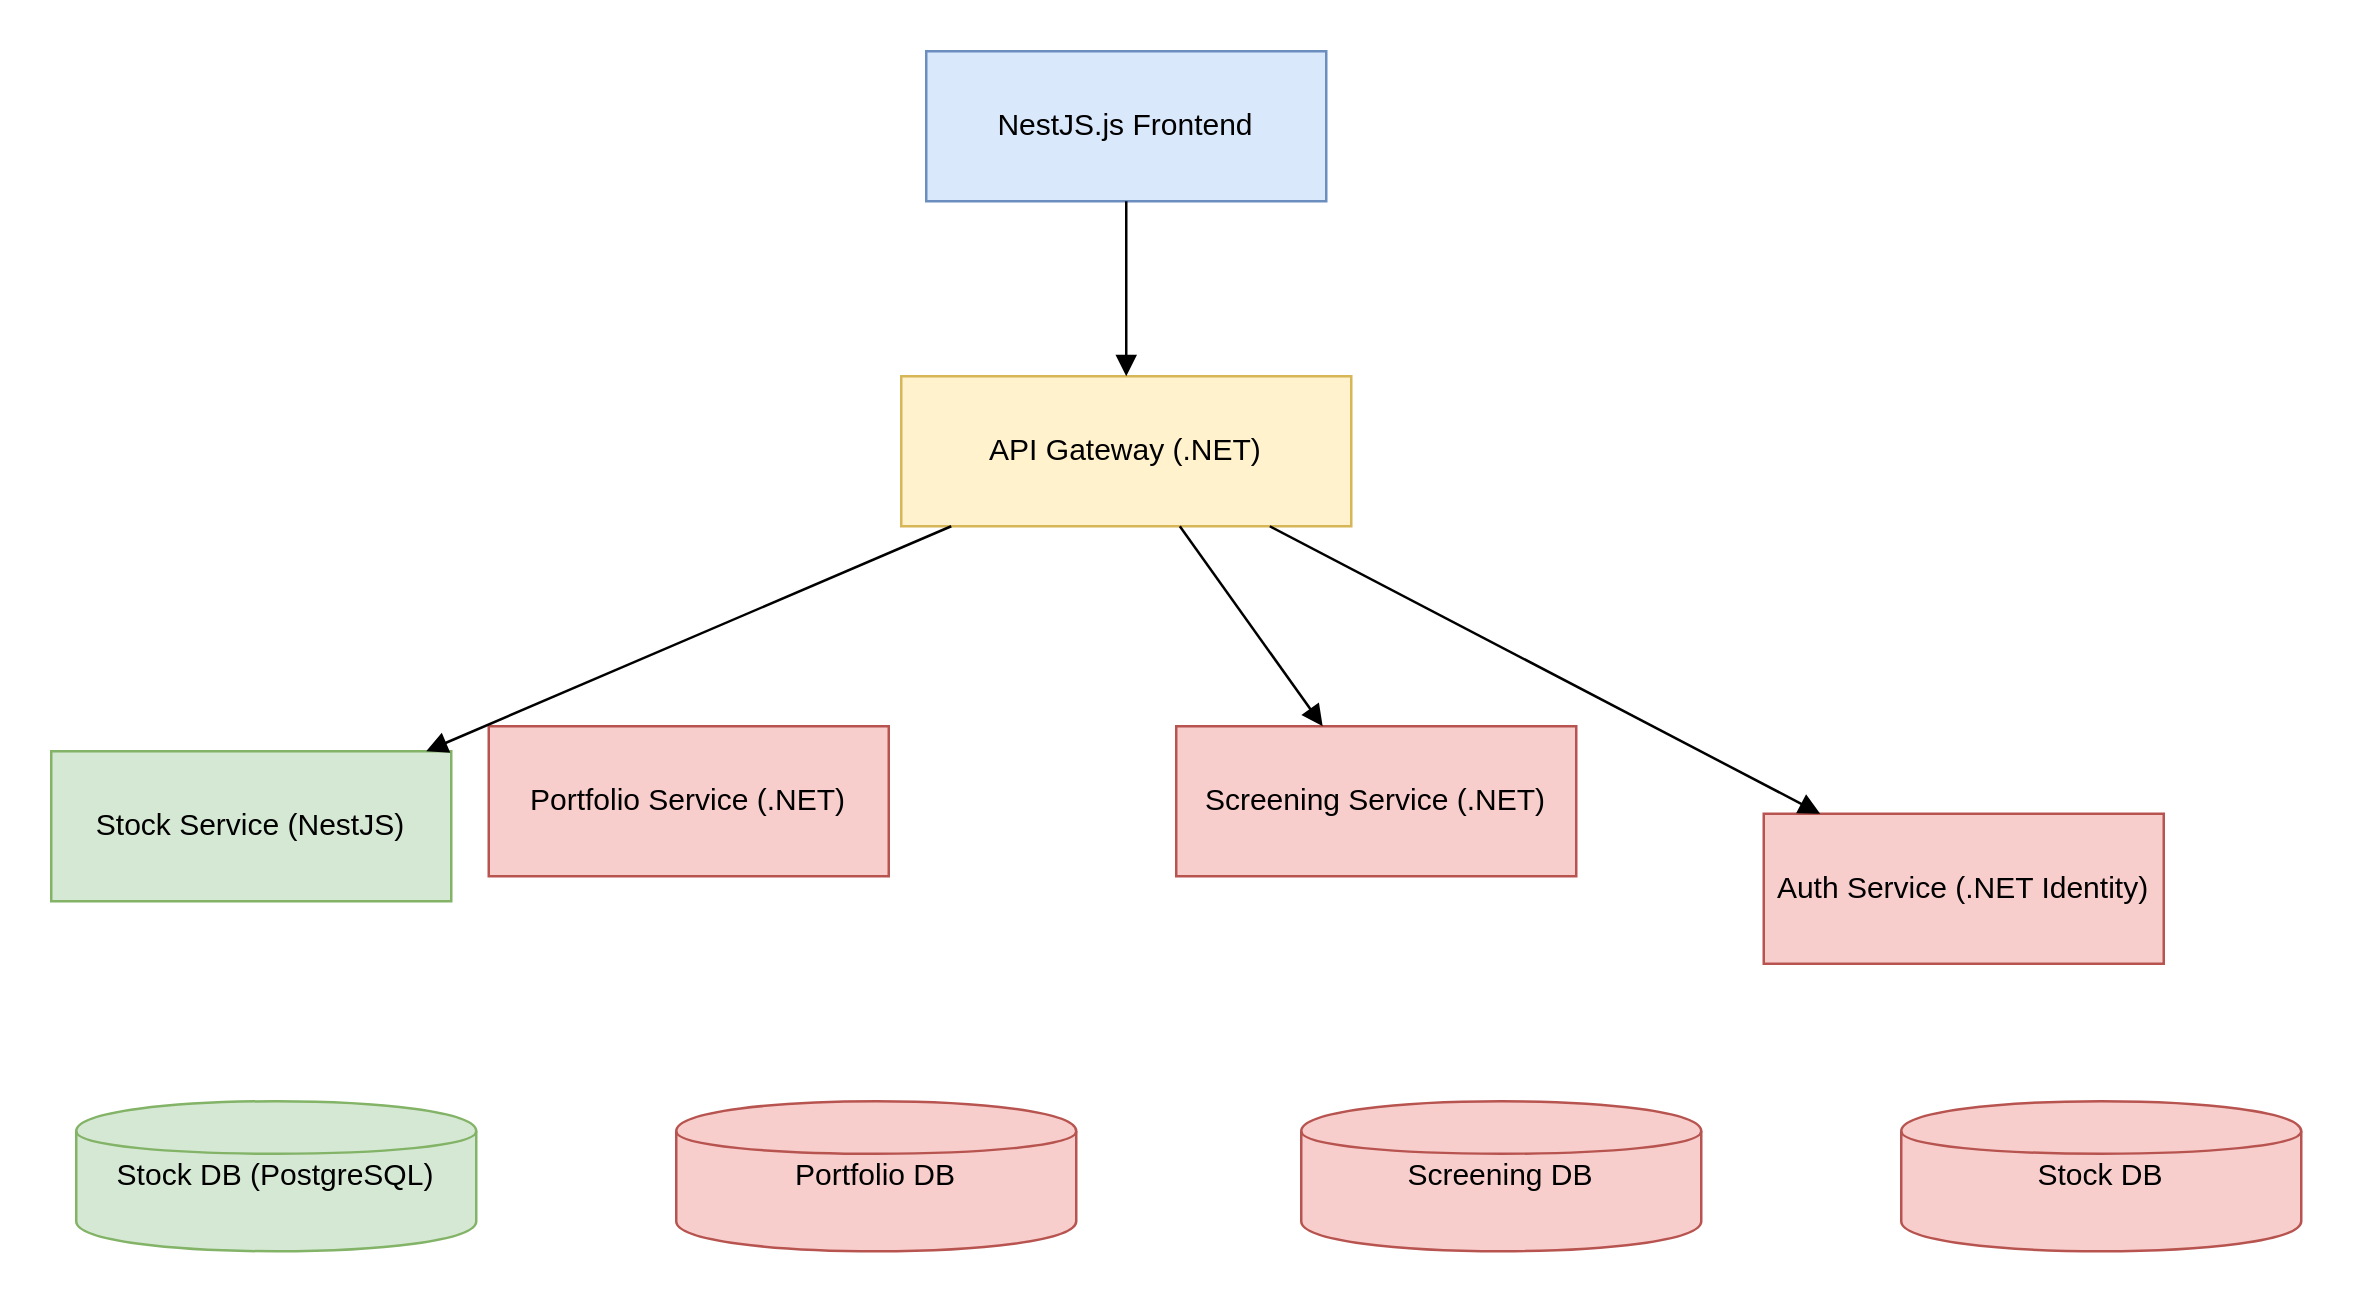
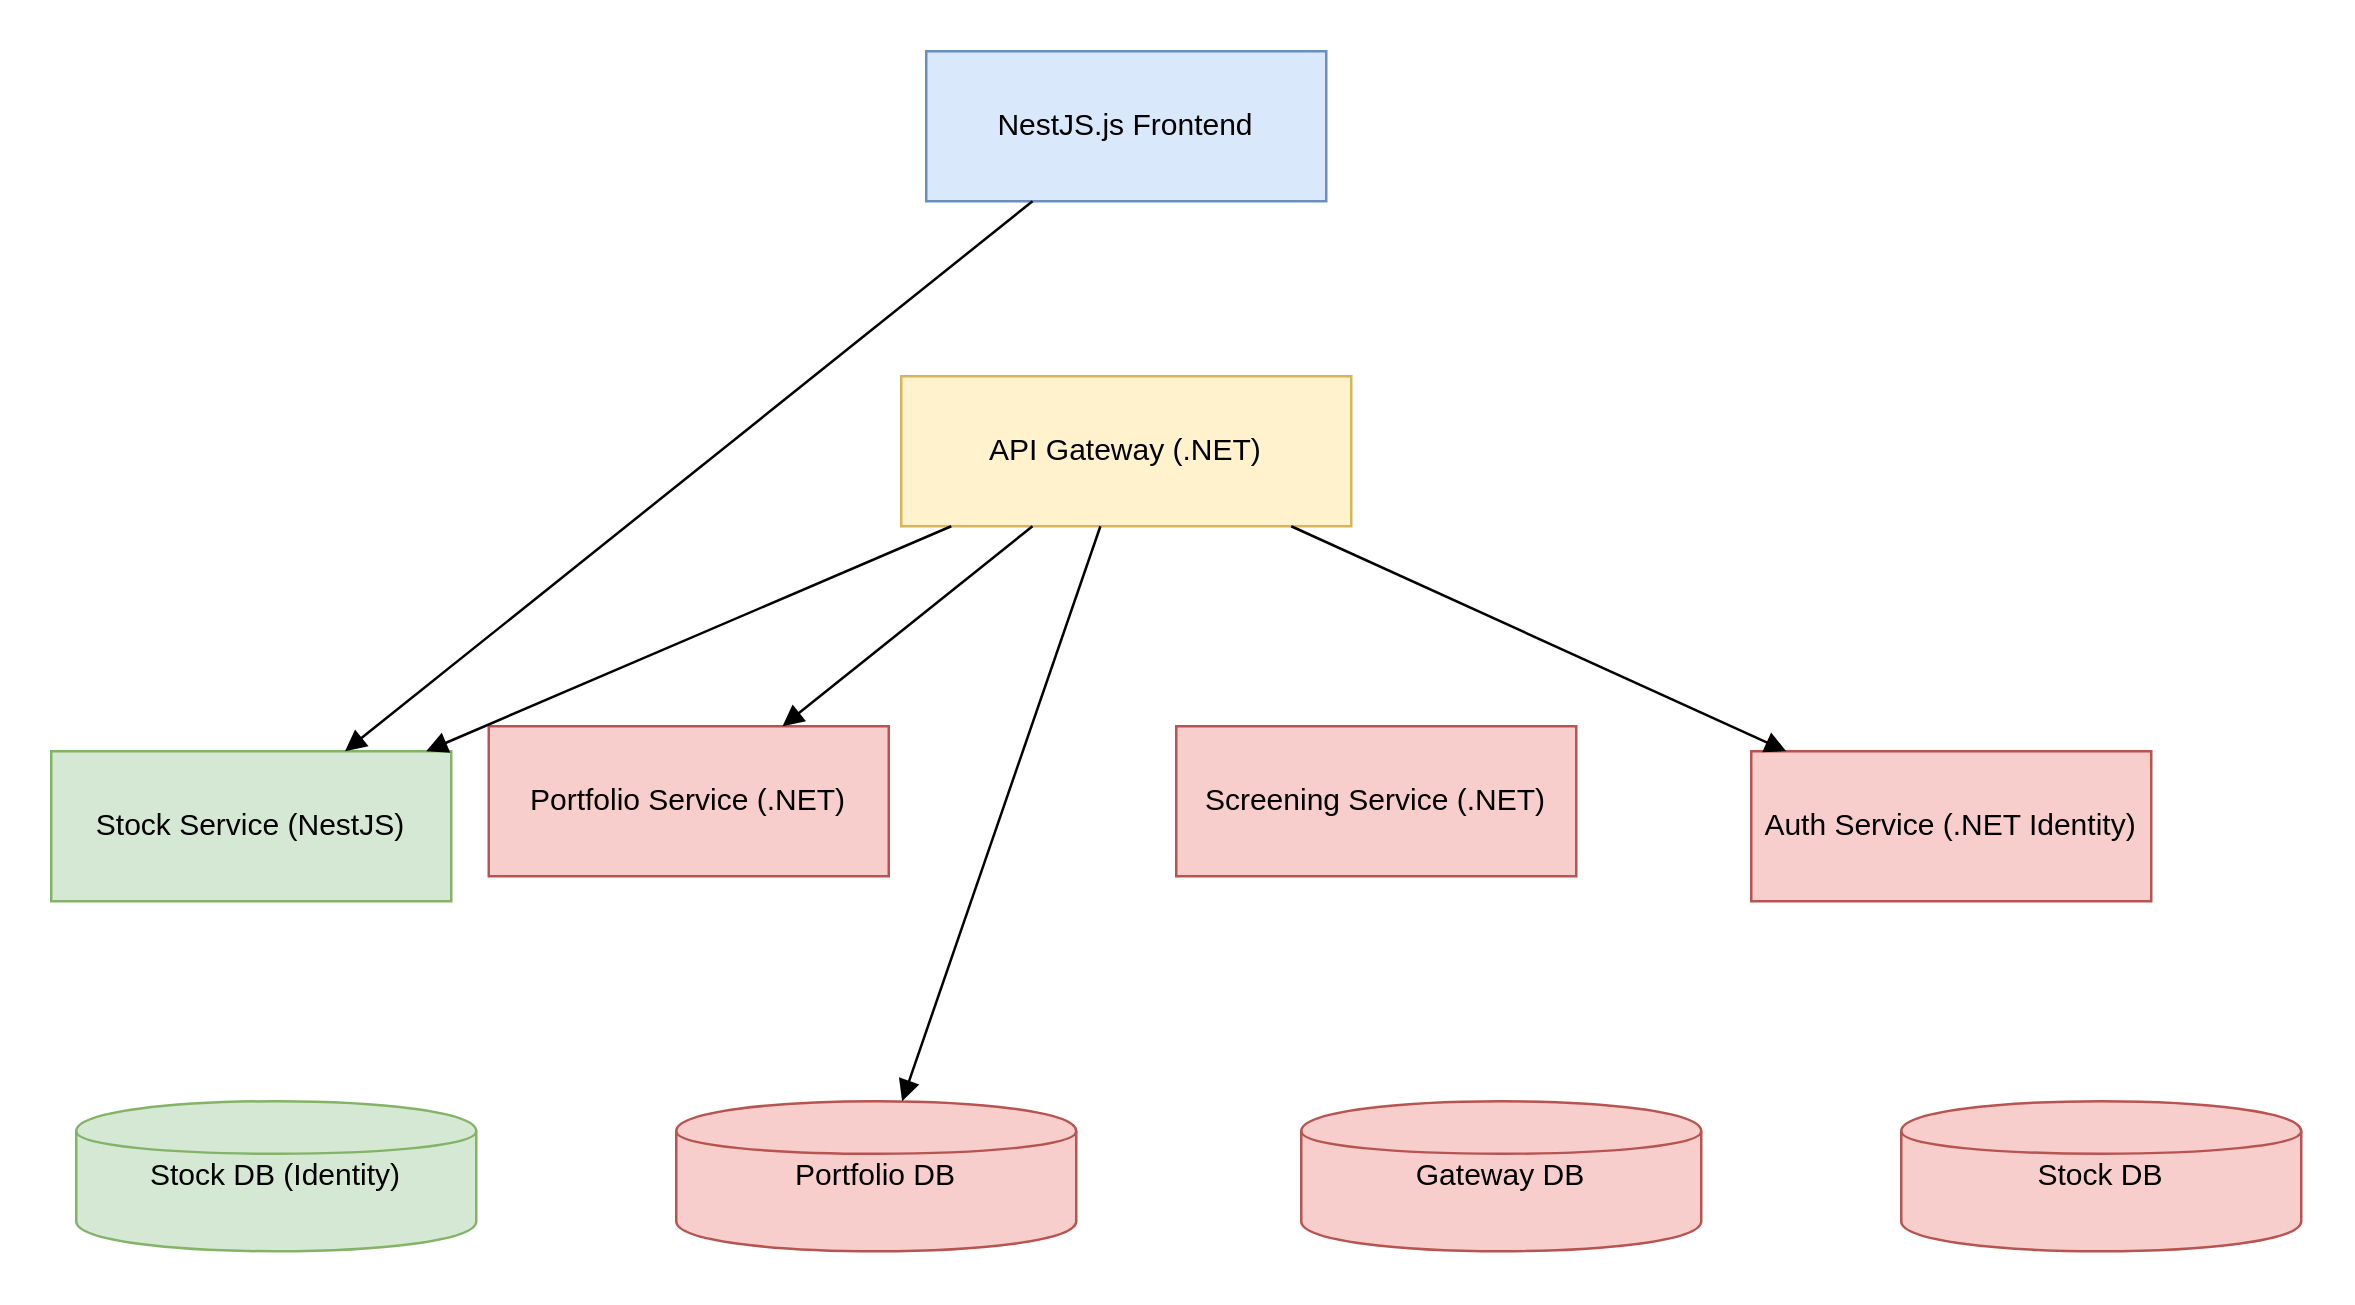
(1126, 279) -> (697, 470)
(1245, 618) -> (1005, 804)
none -> (916, 620)
(1964, 889) -> (1951, 826)
(276, 1176) -> (276, 1176)
(1501, 1176) -> (1501, 1176)
